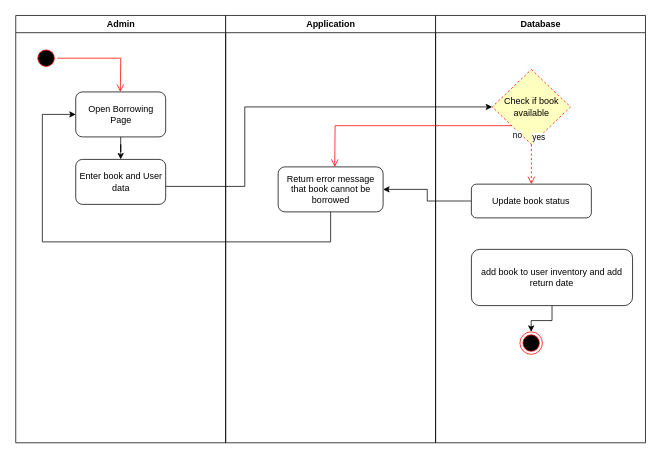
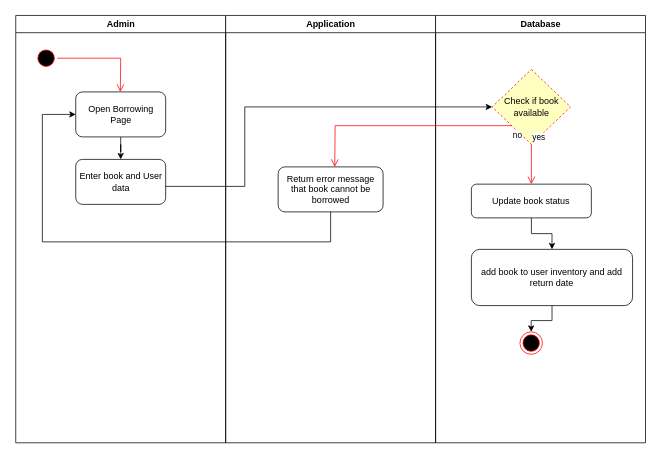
(532, 163) -> (532, 163)
(414, 189) -> (539, 234)
